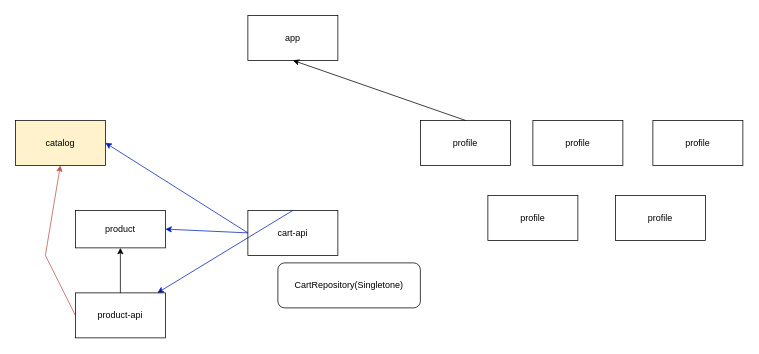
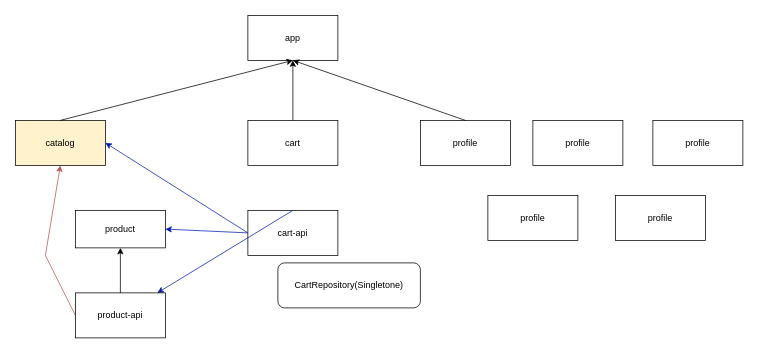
none -> (293, 67)
none -> (174, 91)
none -> (293, 143)
